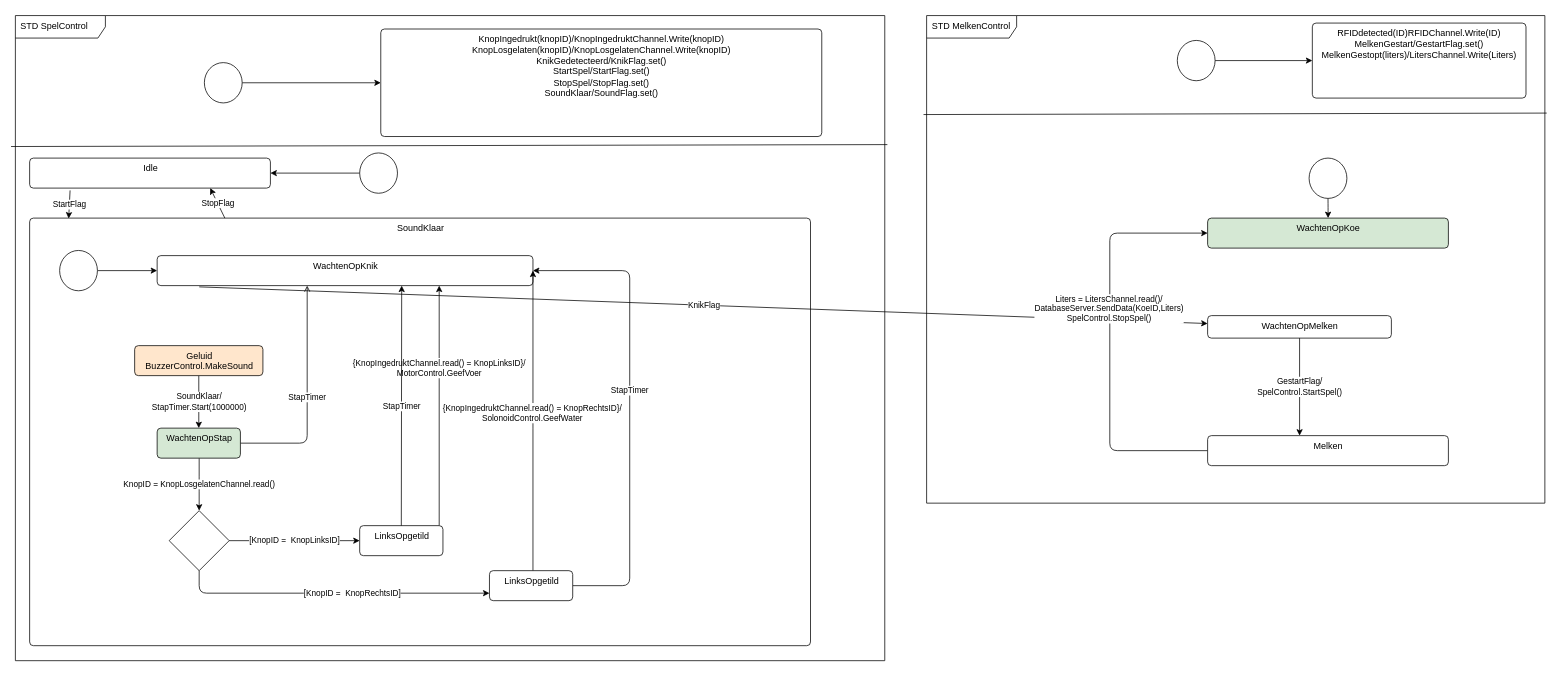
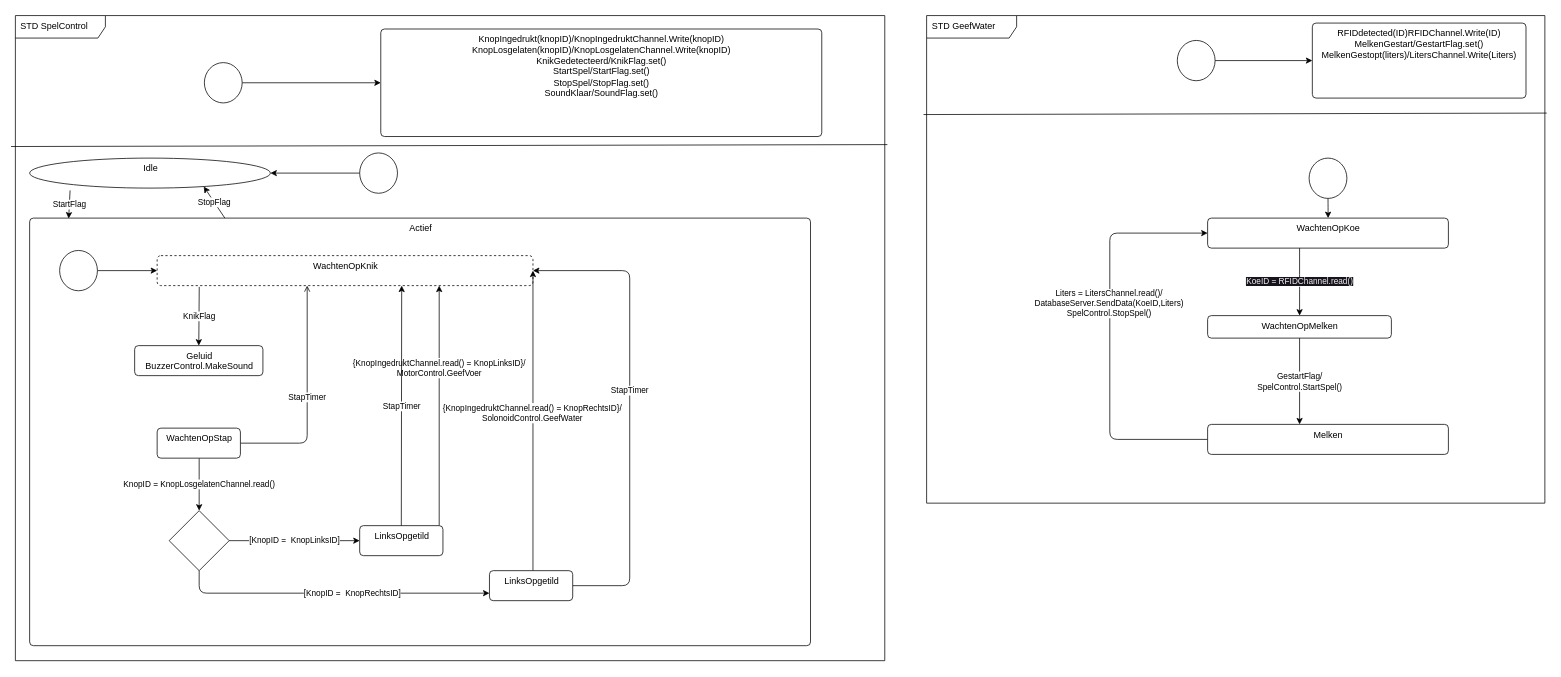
(971, 27) -> (963, 27)
(150, 173) -> (150, 173)
(421, 229) -> (421, 229)
(1328, 233) -> (1328, 233)
(345, 270) -> (345, 270)
none -> (1299, 277)
(598, 301) -> (199, 292)
(199, 360) -> (199, 360)
(199, 399) -> none
(199, 443) -> (199, 443)
(1328, 450) -> (1328, 439)
